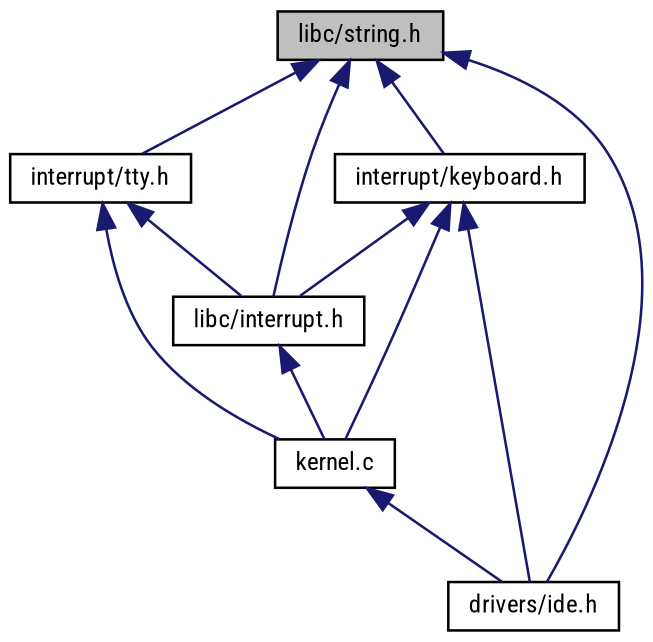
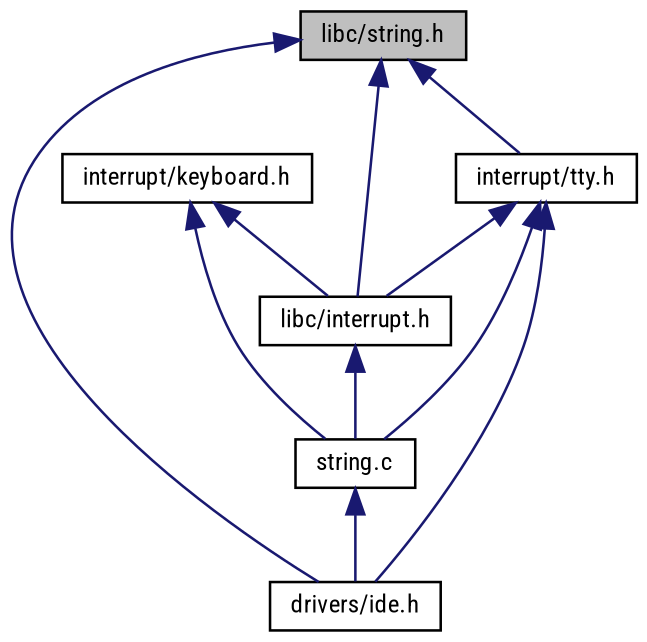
(418, 118) -> none
(499, 406) -> (491, 419)
(335, 464) -> (355, 464)
